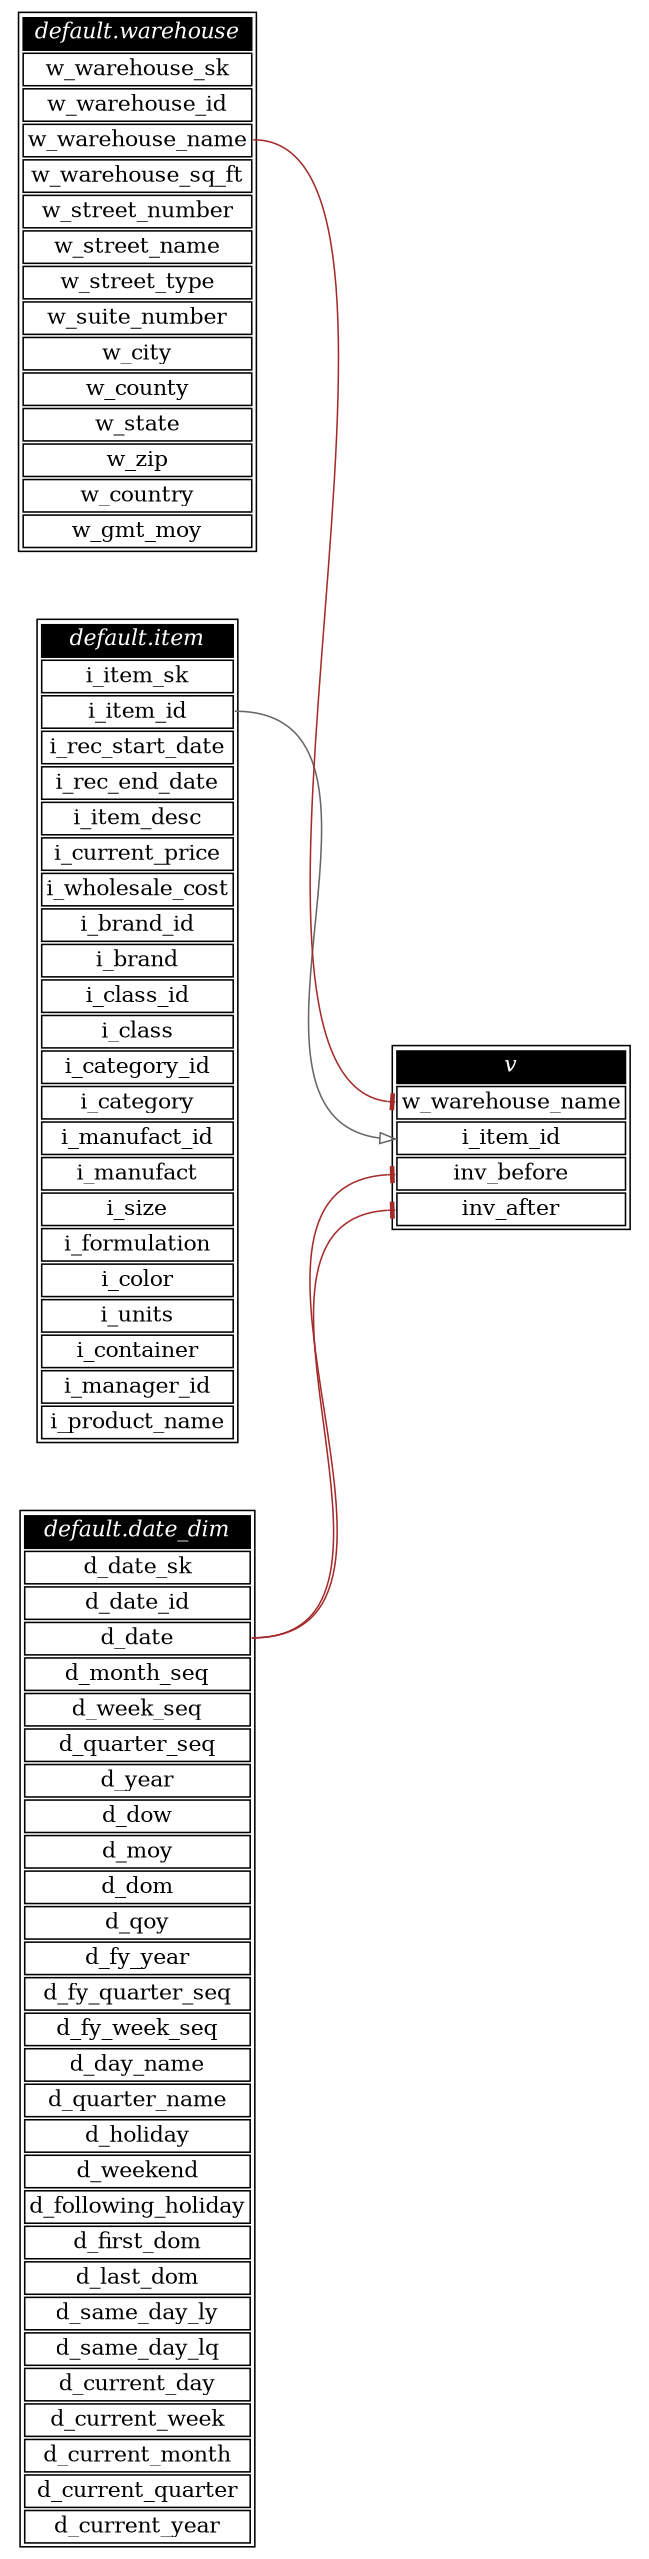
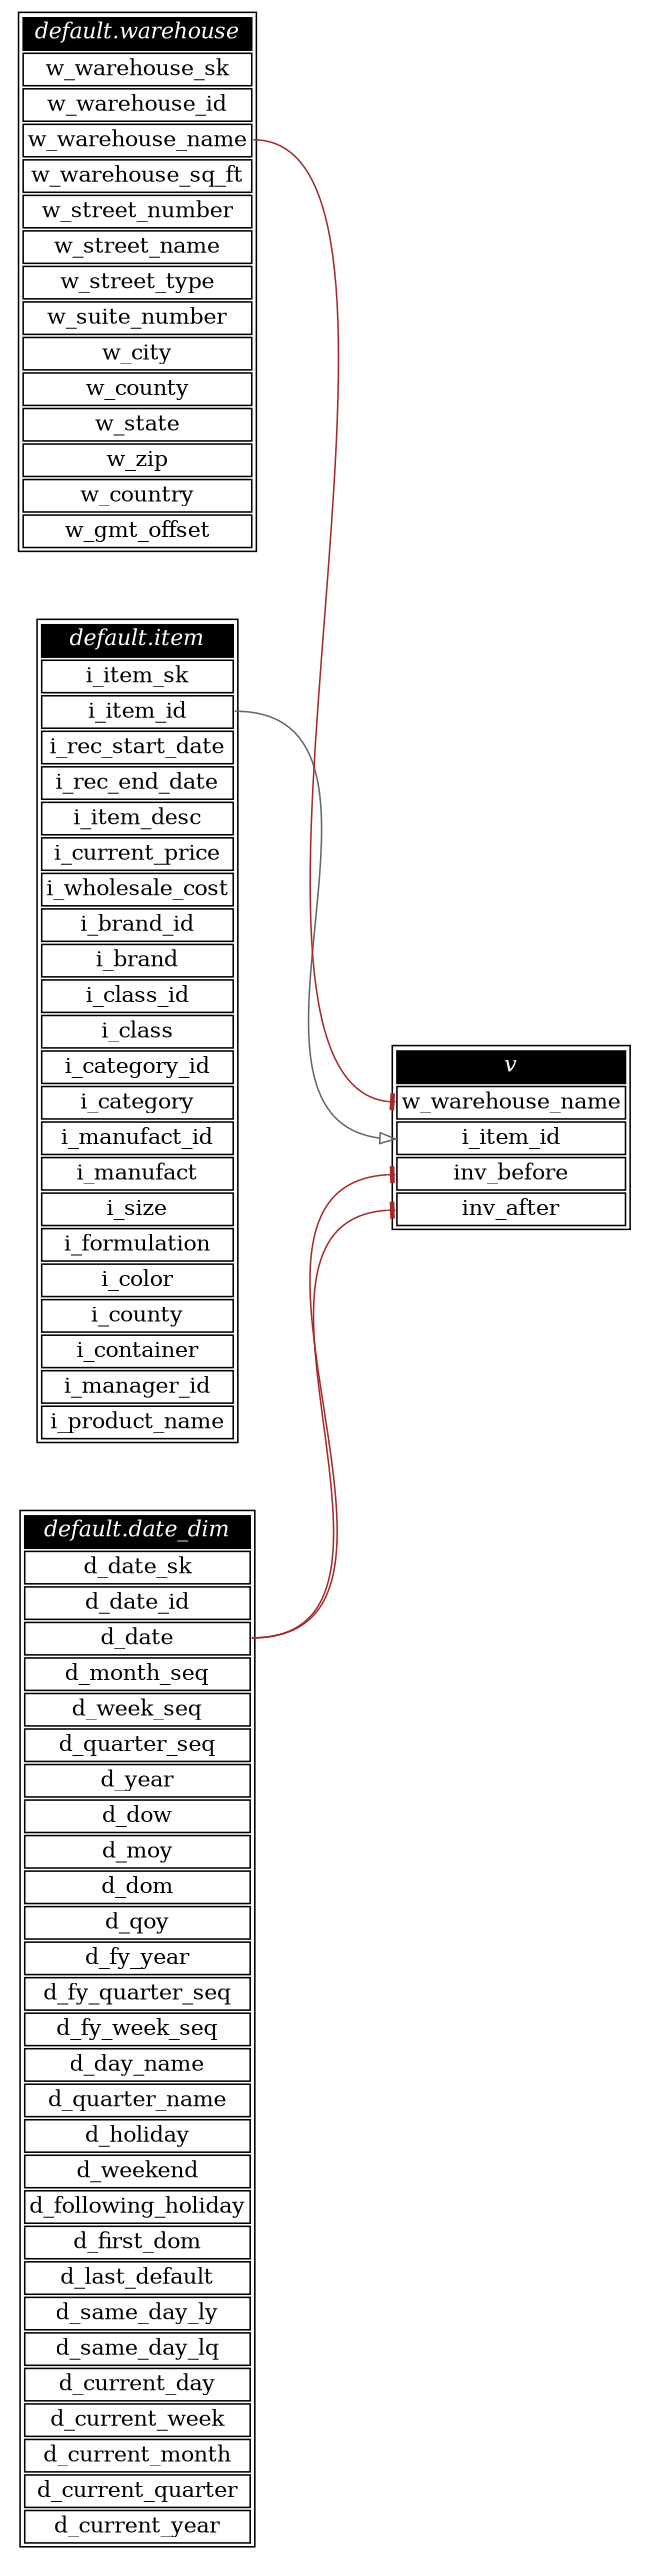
(137, 531) -> (137, 531)
(137, 1315) -> (137, 1315)
(137, 2277) -> (137, 2277)
